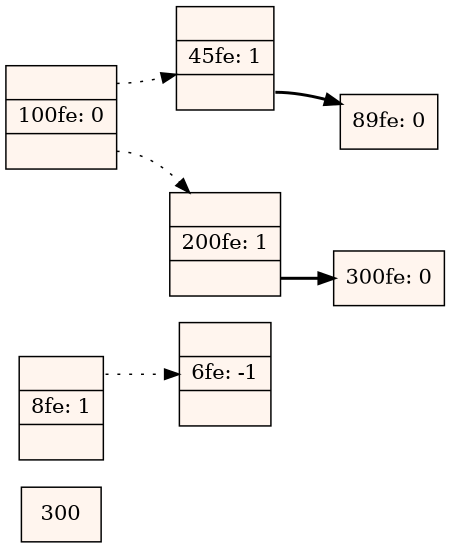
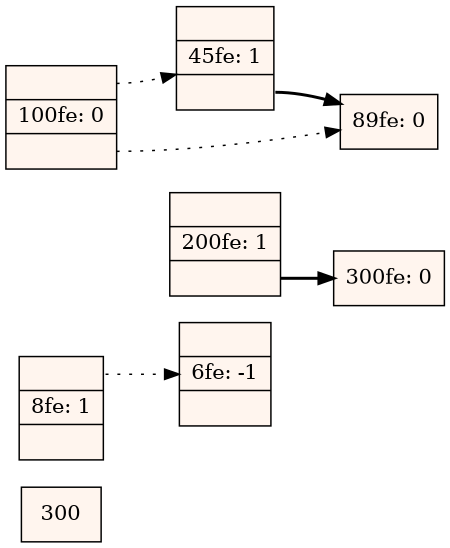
(151, 160) -> (221, 146)
